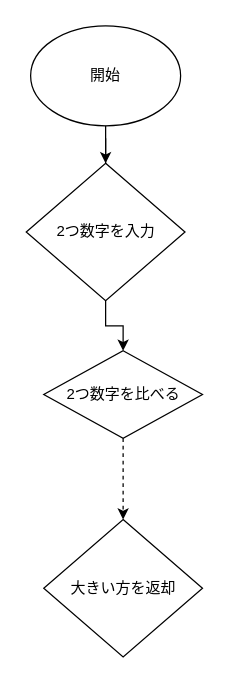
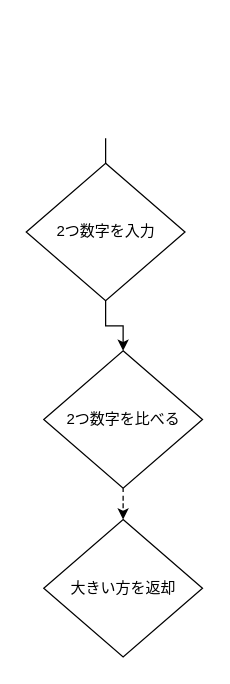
(106, 76) -> none
(106, 131) -> none
(123, 394) -> (123, 419)
